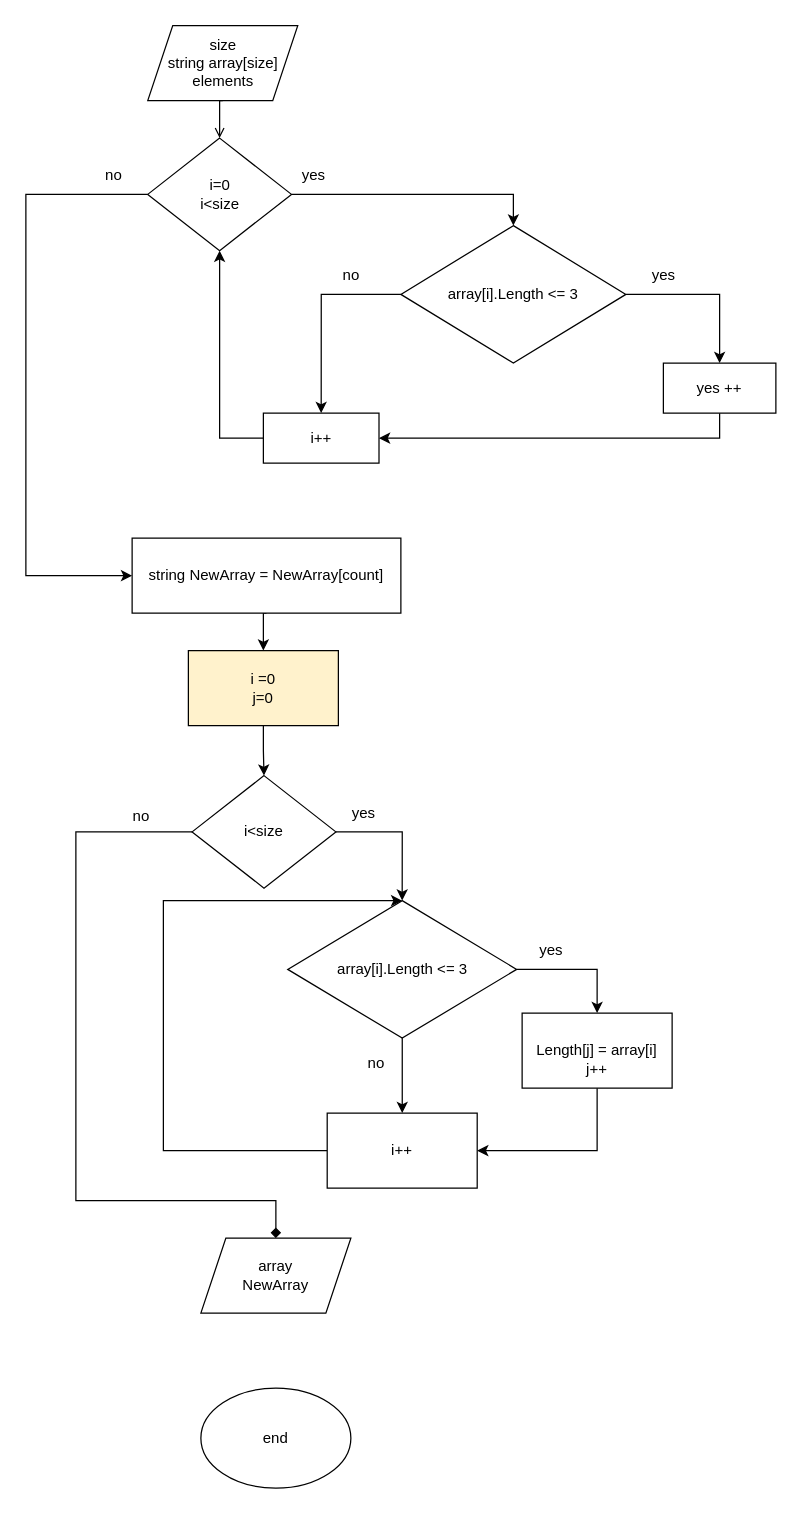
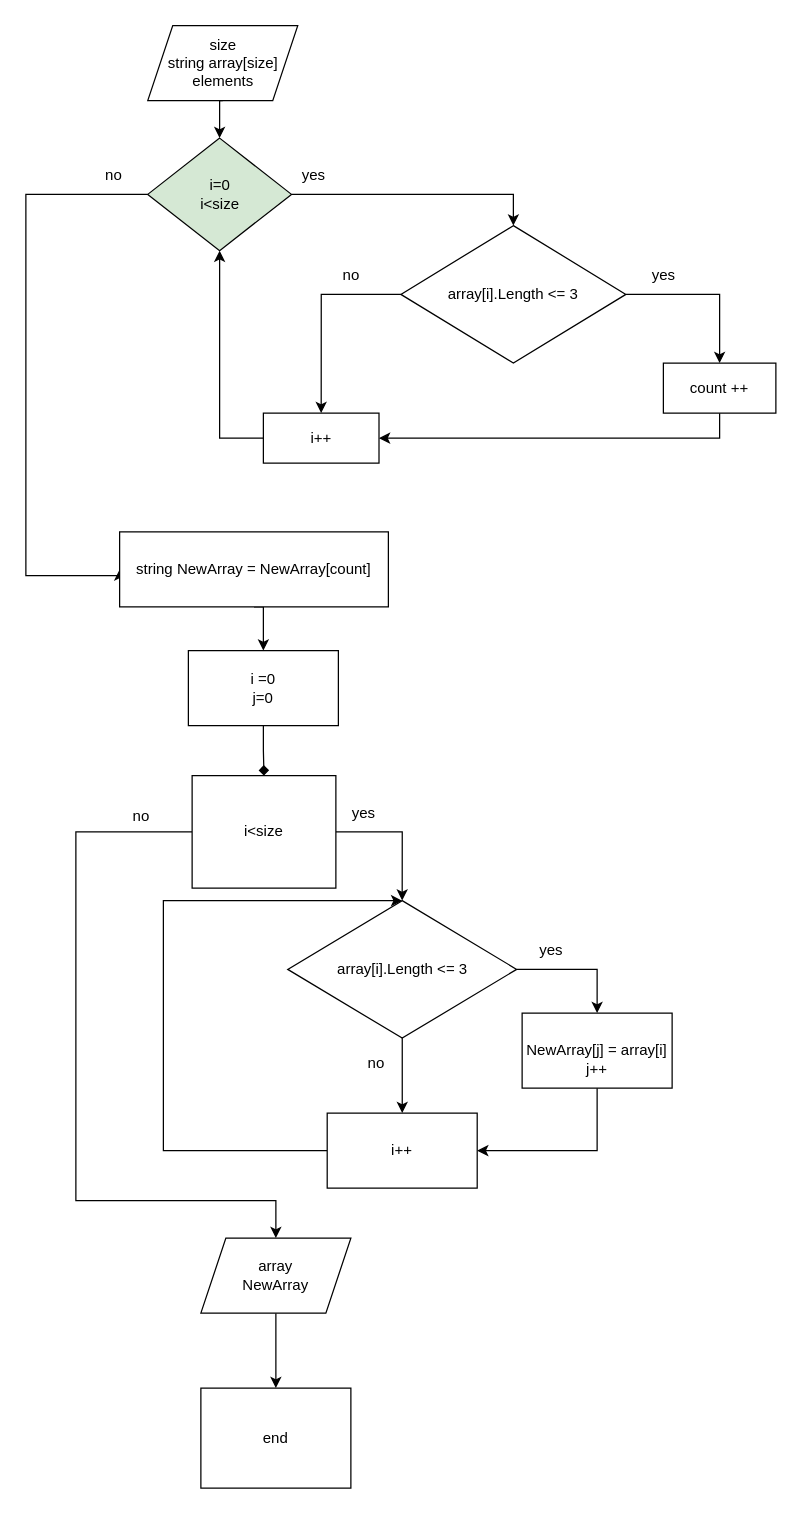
(219, 130) -> (219, 128)
(219, 194) -> (219, 194)
(719, 388) -> (719, 388)
(266, 576) -> (254, 569)
(263, 688) -> (263, 688)
(264, 766) -> (263, 765)
(264, 832) -> (264, 832)
(597, 1051) -> (597, 1051)
(276, 1227) -> (276, 1228)
none -> (276, 1346)
(276, 1438) -> (276, 1438)
